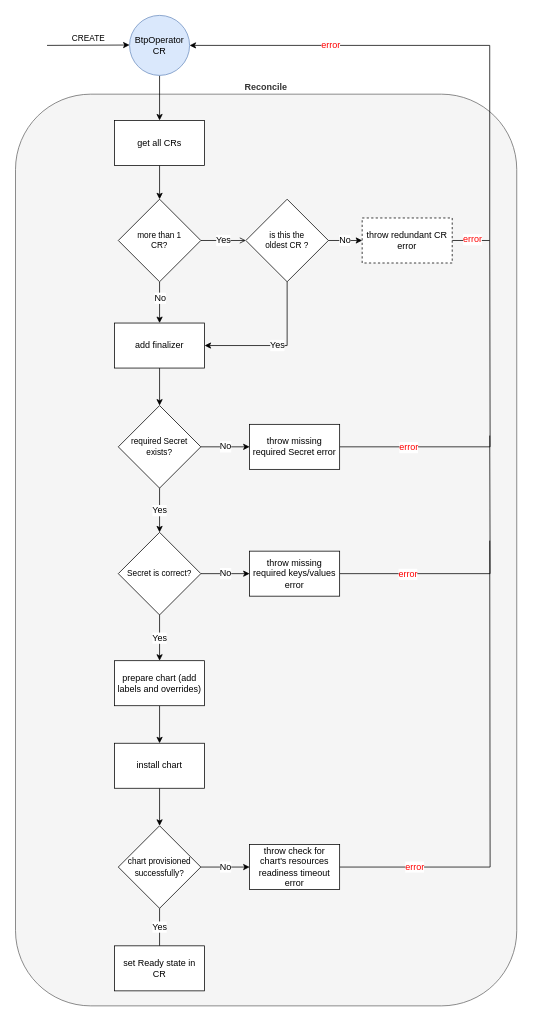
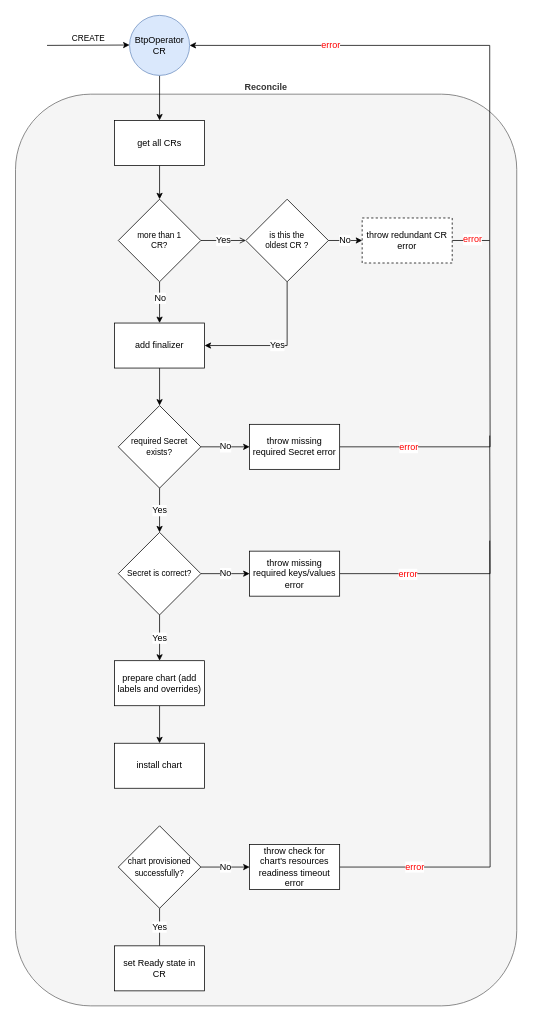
(159, 804) -> none
